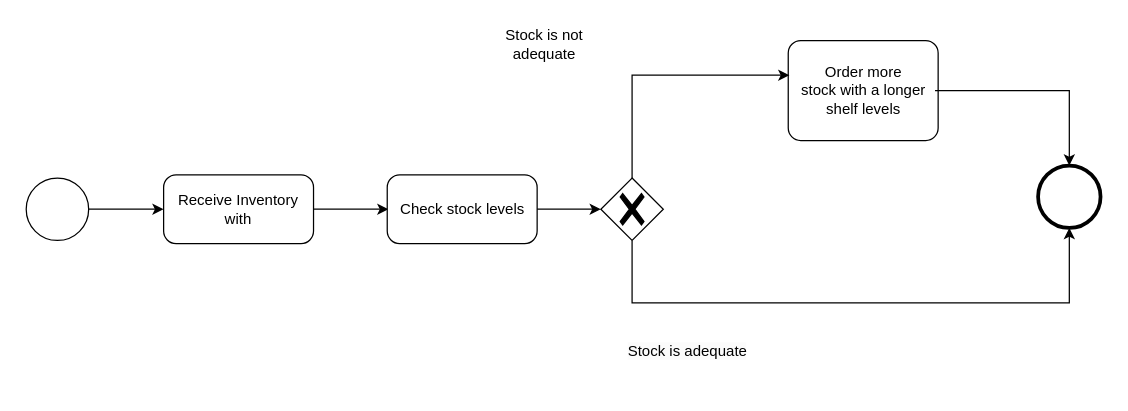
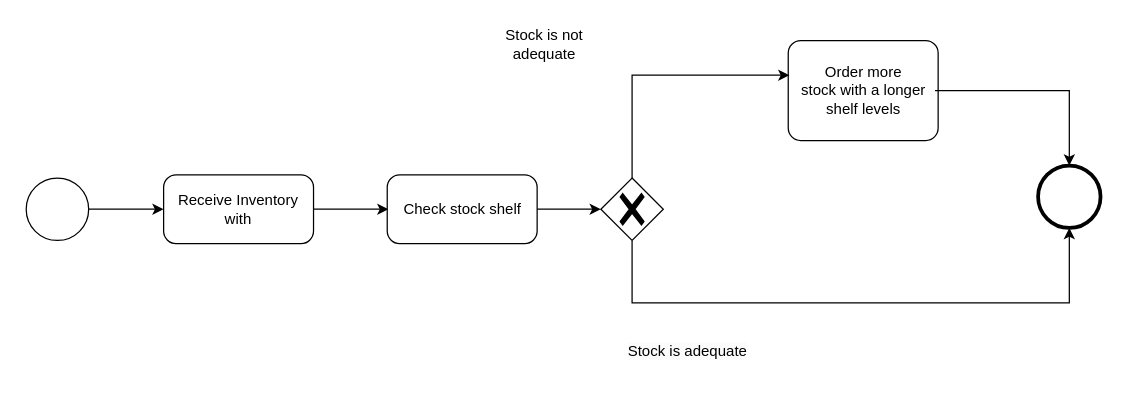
(463, 209) -> (463, 209)
